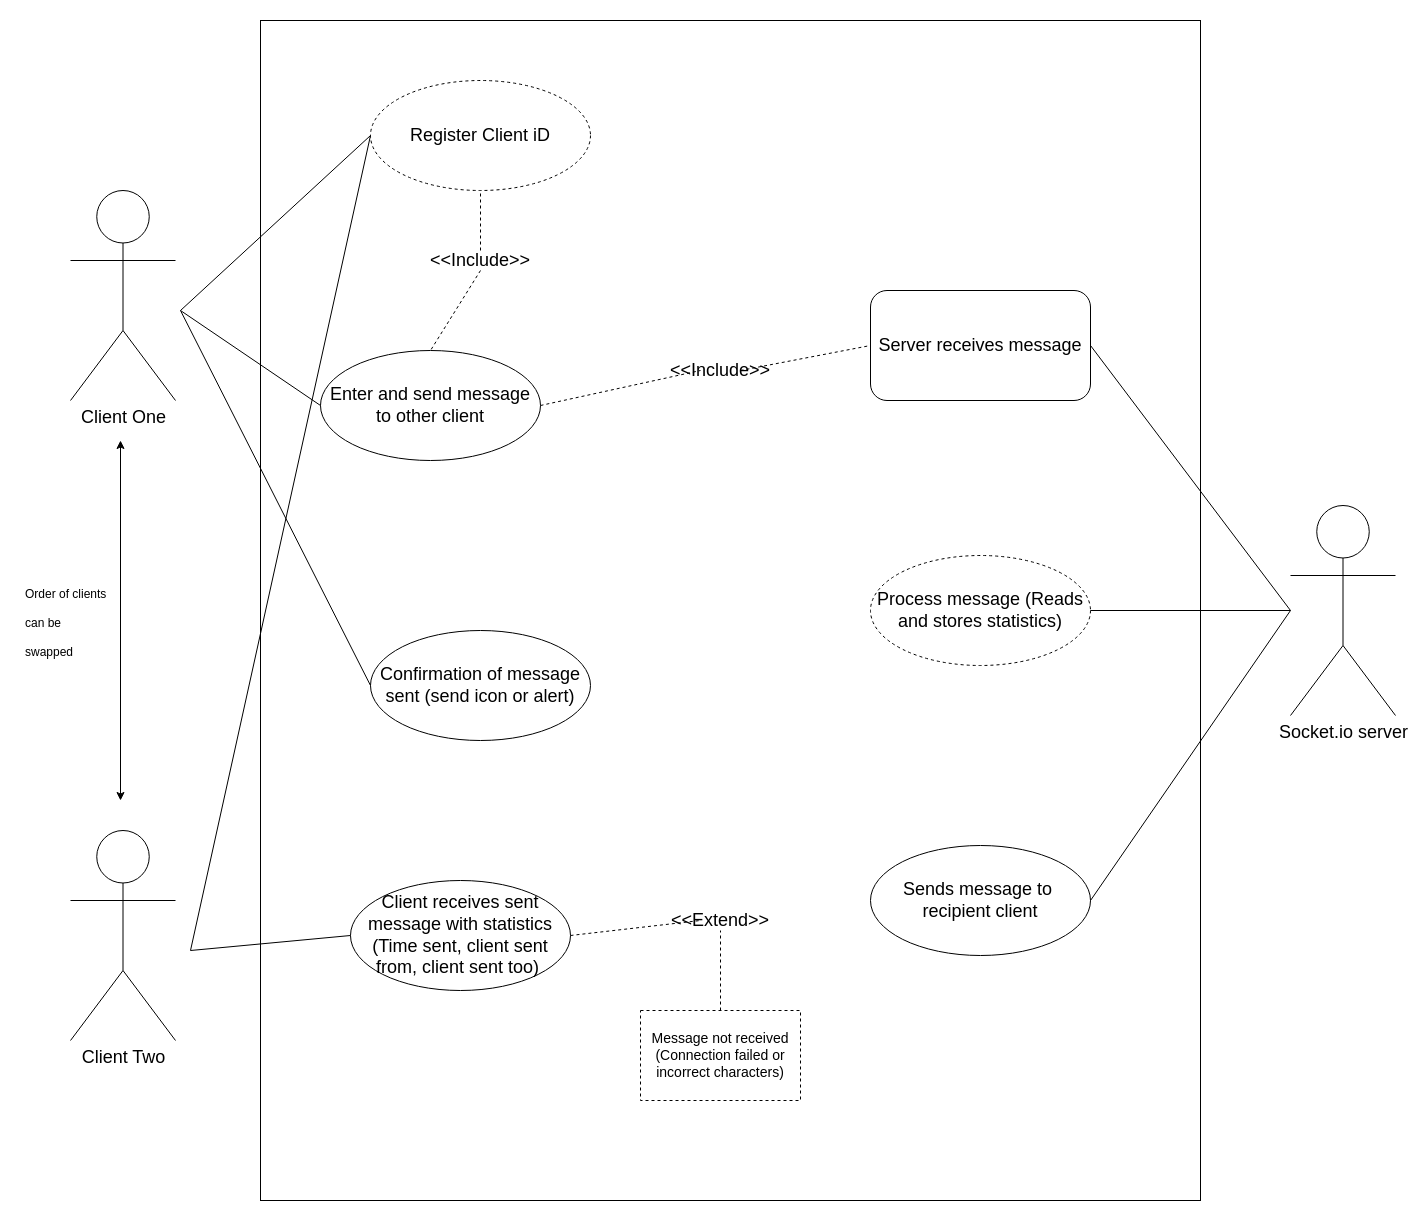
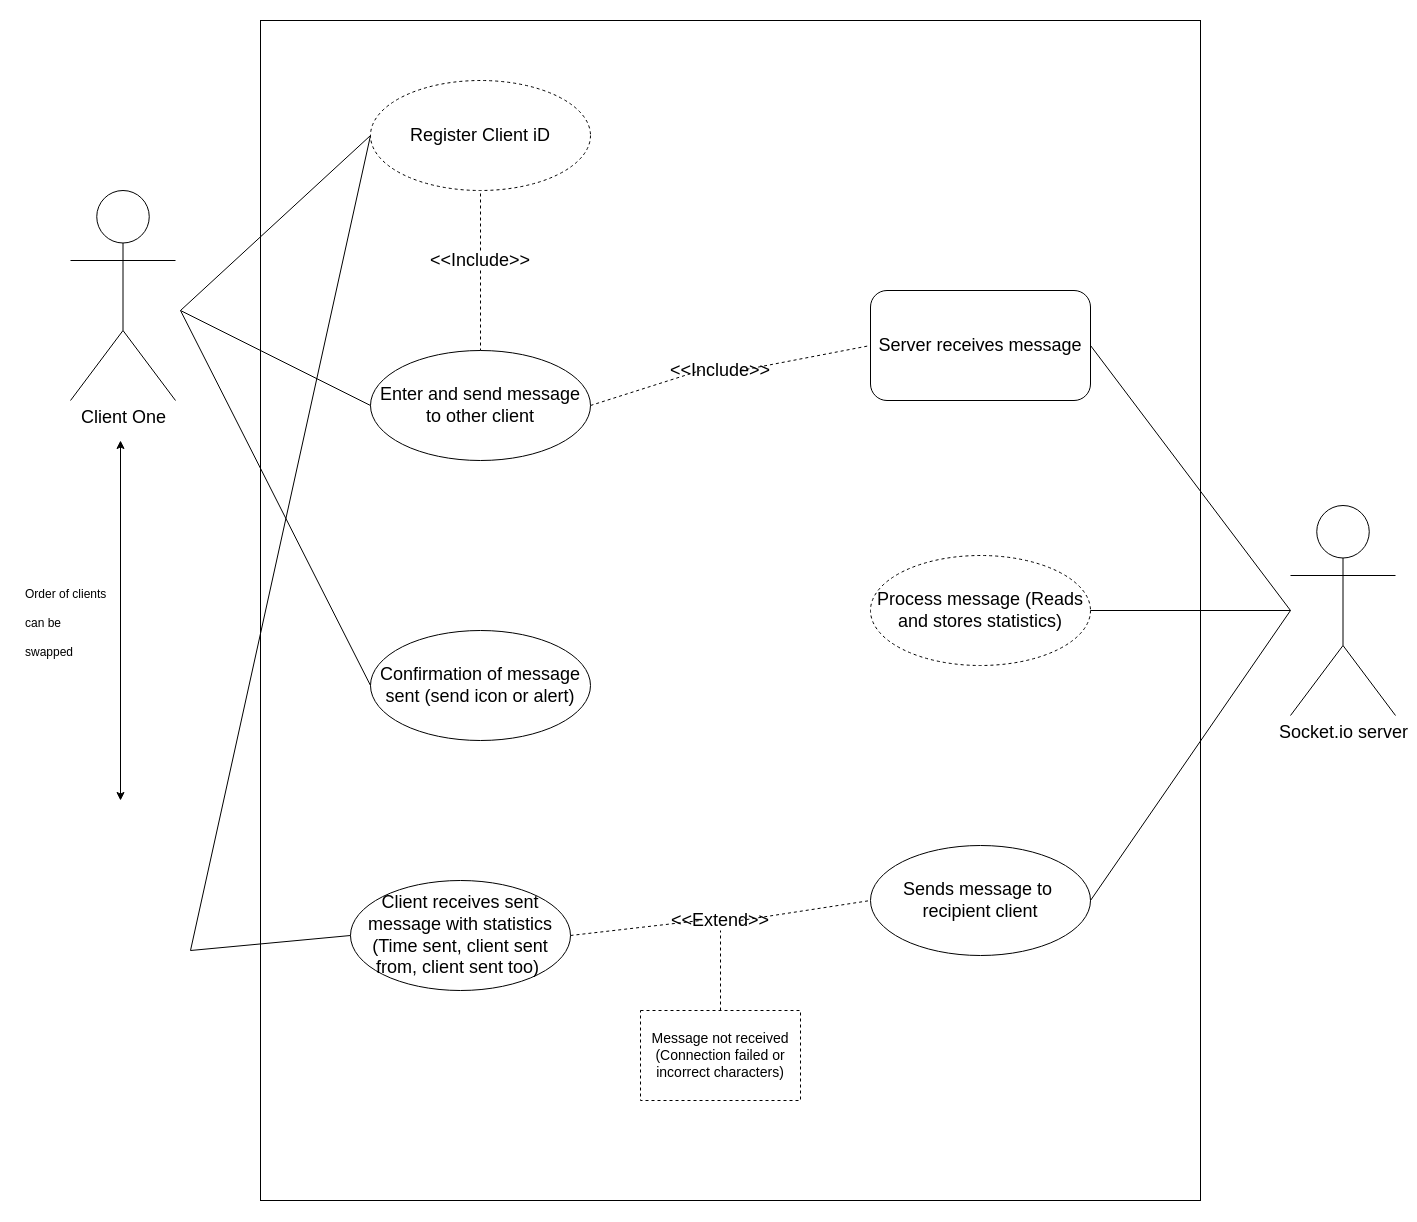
(431, 406) -> (481, 406)
none -> (804, 911)
(123, 936) -> none
